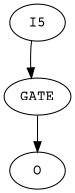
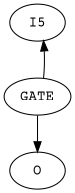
(31, 54) -> (44, 65)
